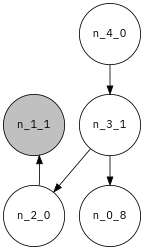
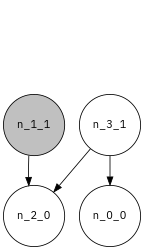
(110, 34) -> none
(40, 175) -> (29, 166)
(110, 216) -> (110, 216)
